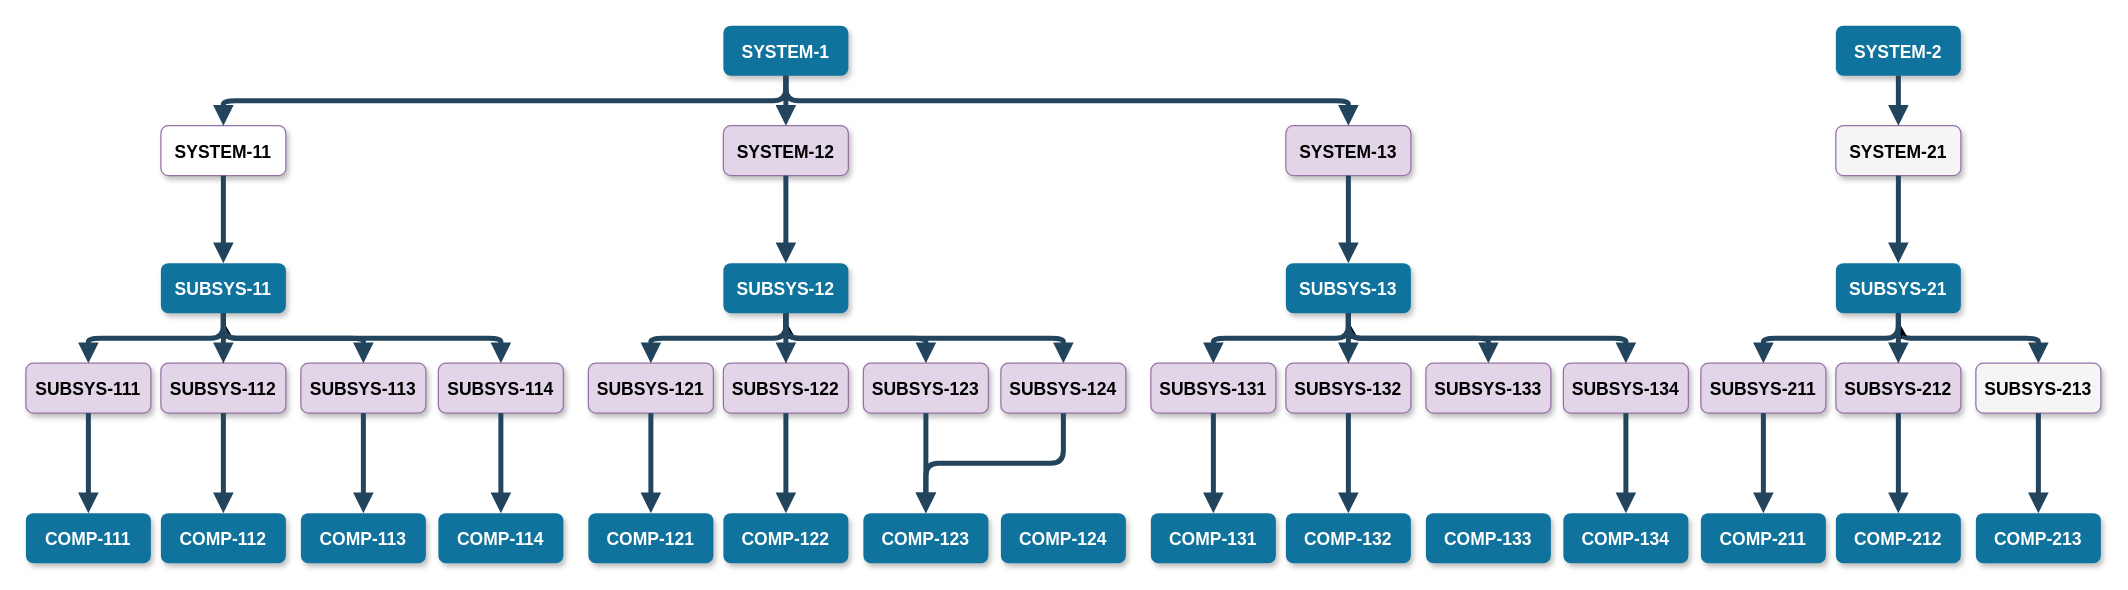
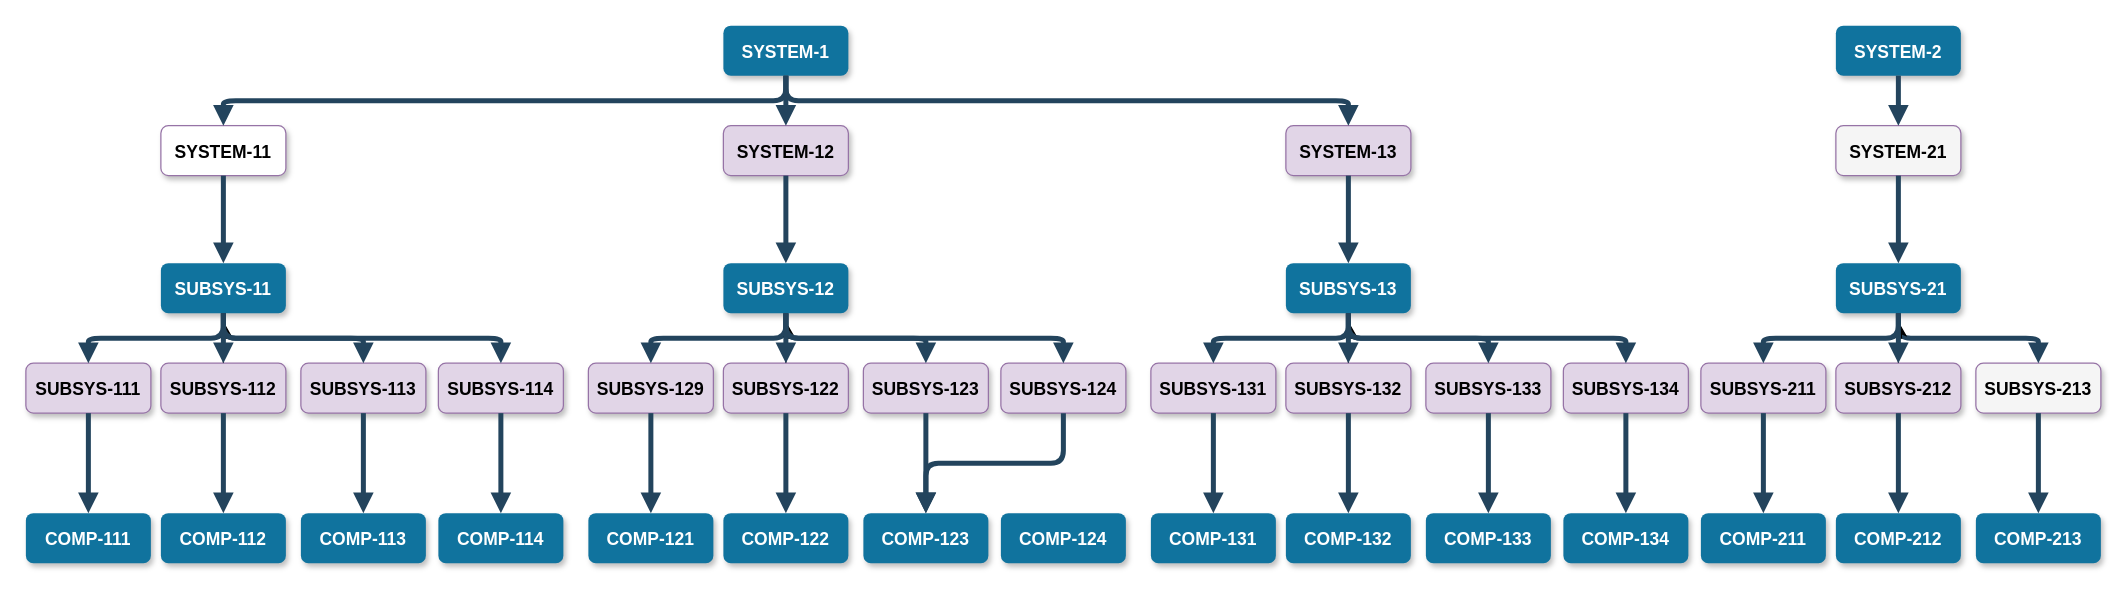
(650, 389) -> (650, 389)
none -> (1488, 452)
